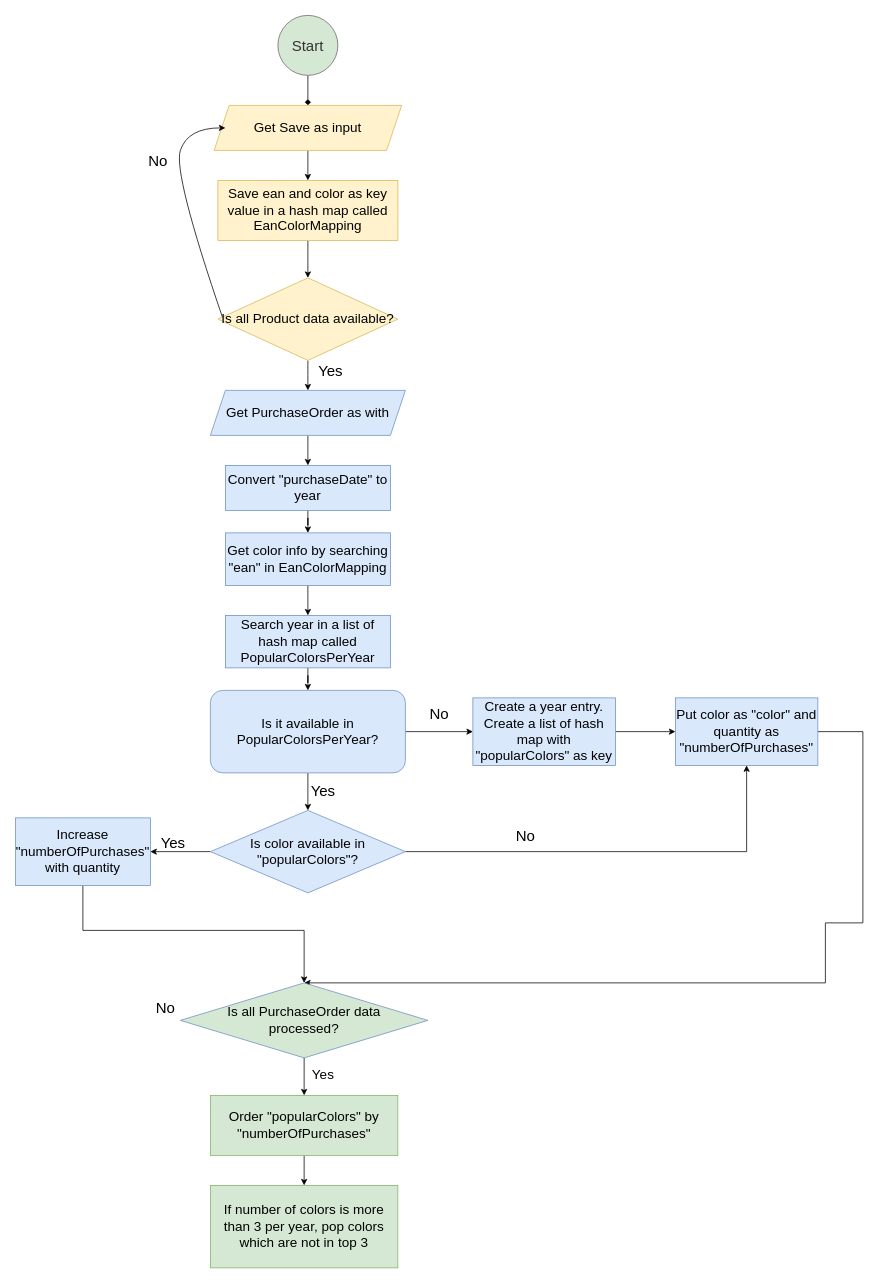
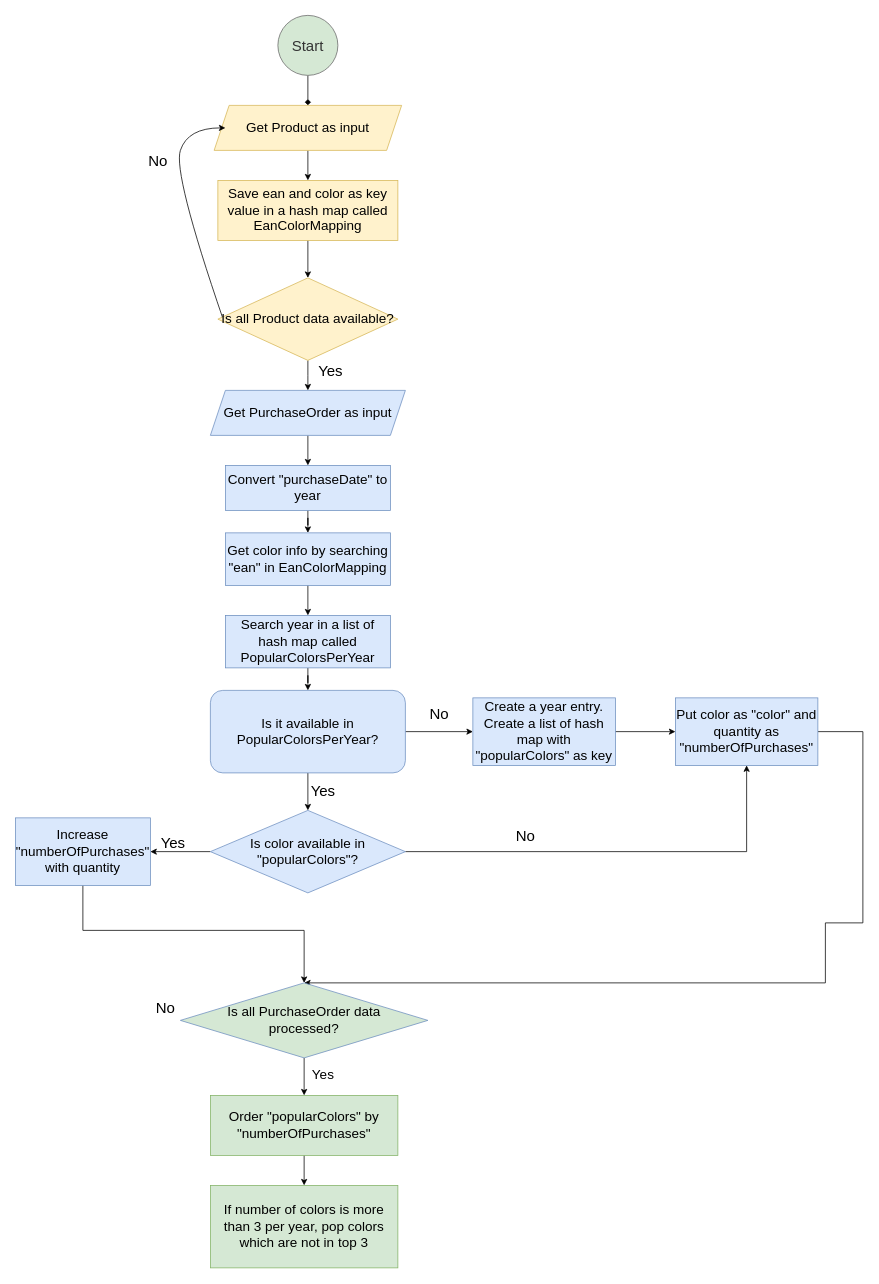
(308, 128) -> (308, 128)
(308, 413) -> (308, 413)
